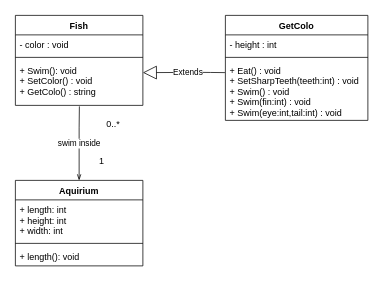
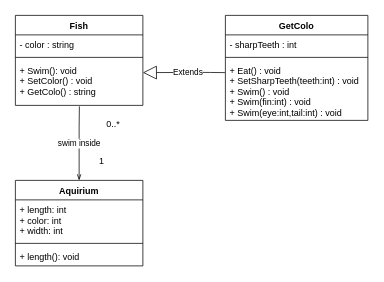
(48, 45) -> (53, 45)
(258, 45) -> (269, 45)
(46, 210) -> (46, 210)
